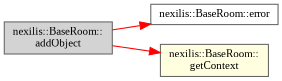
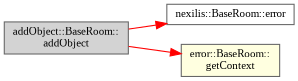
(58, 38) -> (66, 38)
(214, 60) -> (230, 60)
